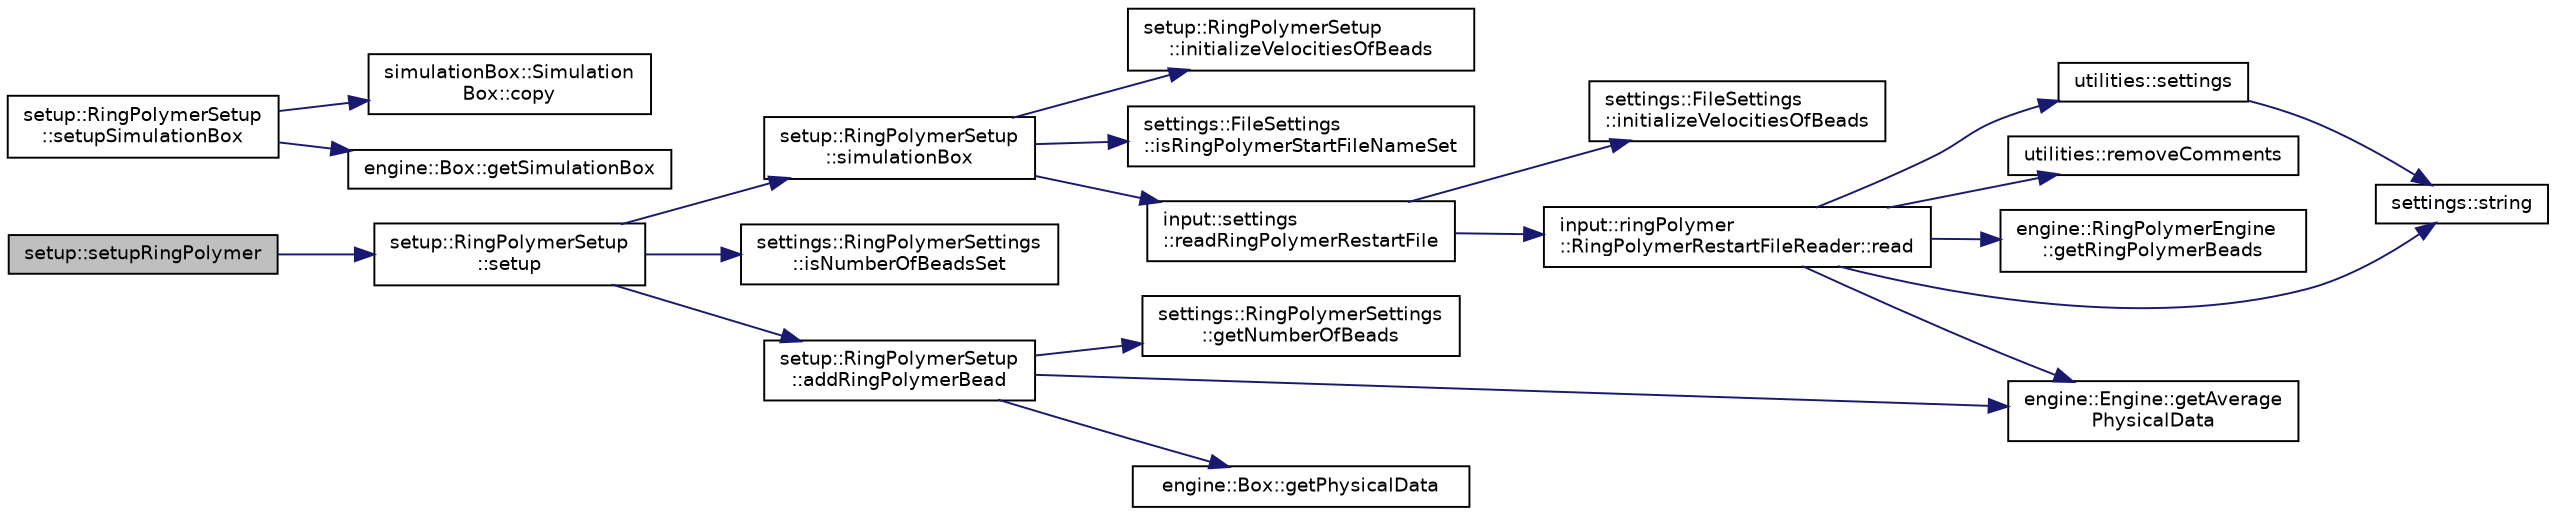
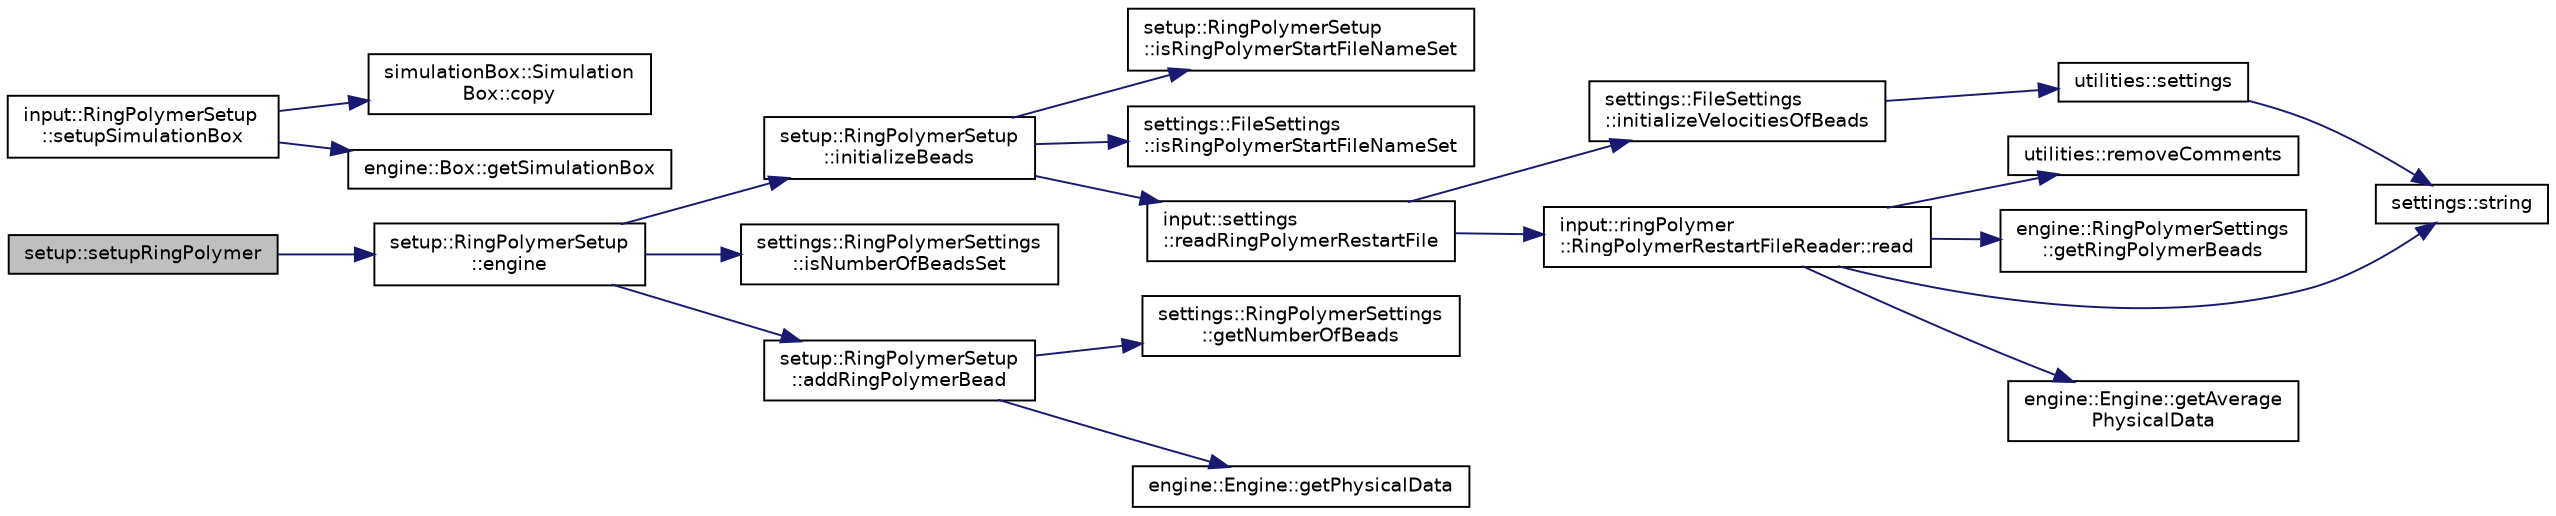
(1301, 40) -> (1301, 40)
(143, 127) -> (143, 127)
(900, 148) -> (900, 148)
(1929, 159) -> (1962, 96)
(2153, 241) -> (2153, 241)
(510, 254) -> (510, 254)
(1512, 390) -> none
(1301, 487) -> (1301, 487)
